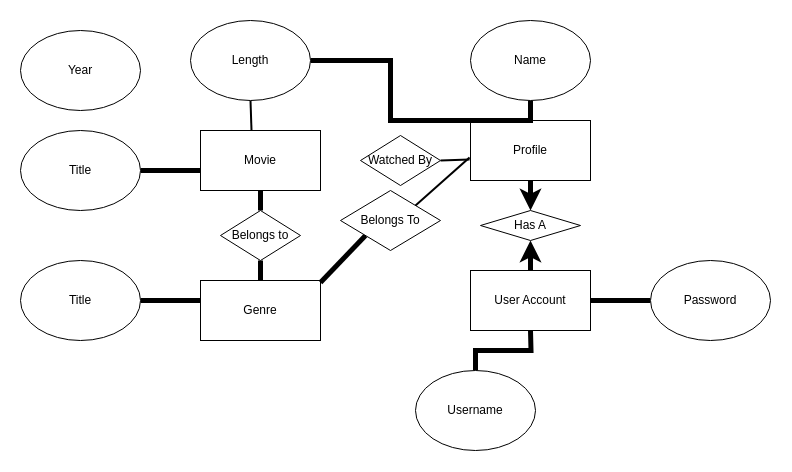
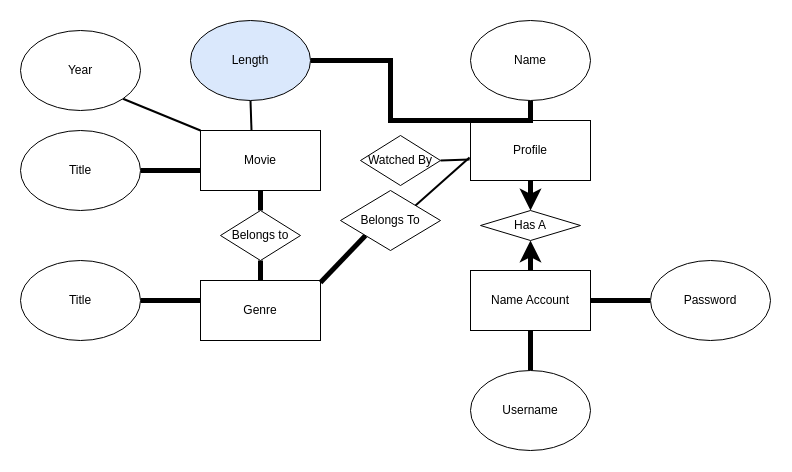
(251, 61) -> (251, 61)
none -> (161, 114)
(531, 301) -> (531, 301)
(476, 411) -> (531, 411)
